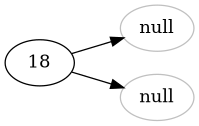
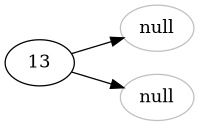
(40, 63) -> (40, 63)
